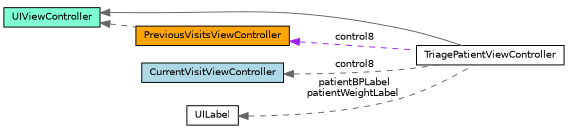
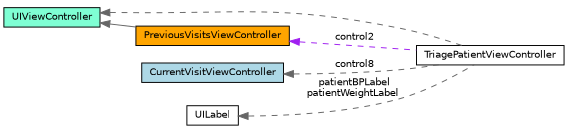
(288, 13) -> (288, 13)
(123, 25) -> (123, 25)
(353, 37) -> (353, 37)
